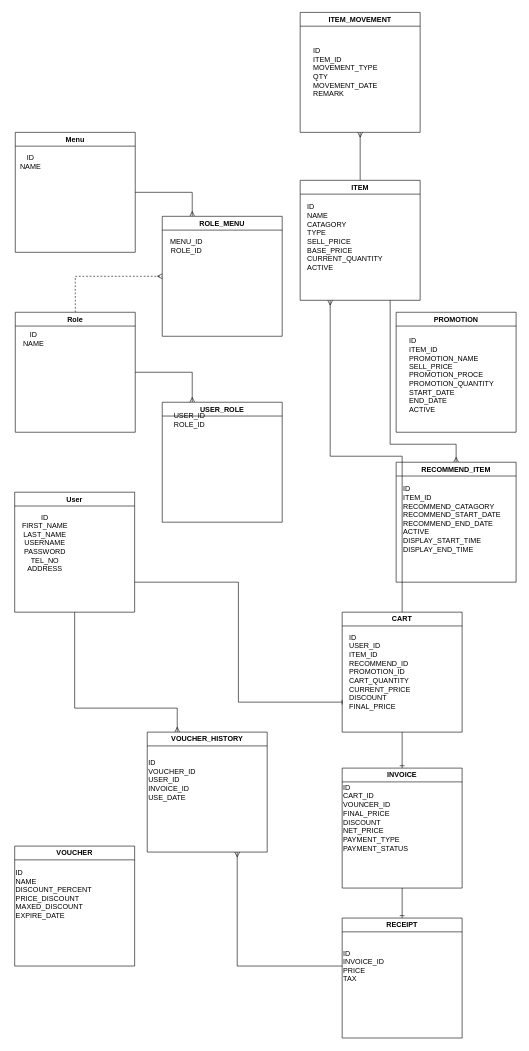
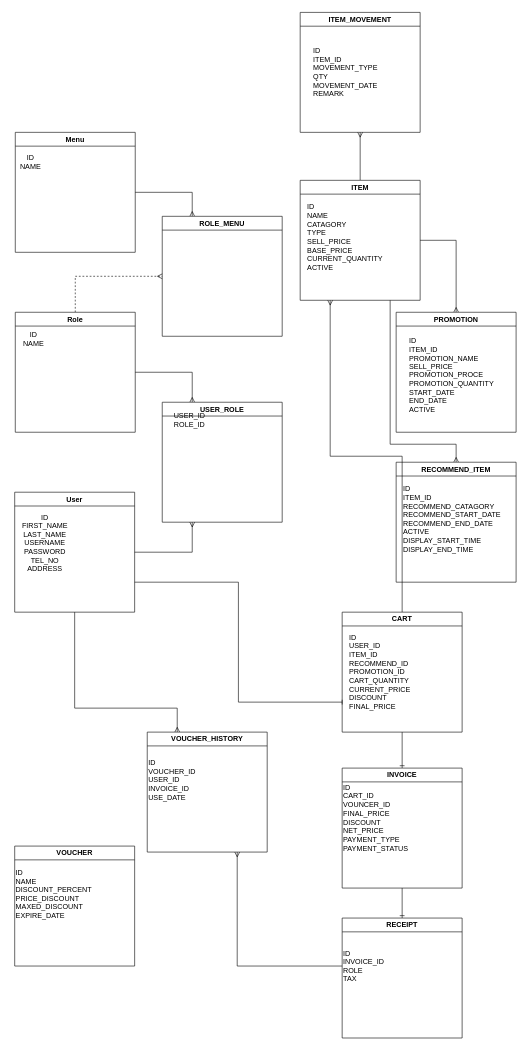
(186, 246) -> none
none -> (456, 259)
none -> (192, 540)
(364, 966) -> (364, 966)
